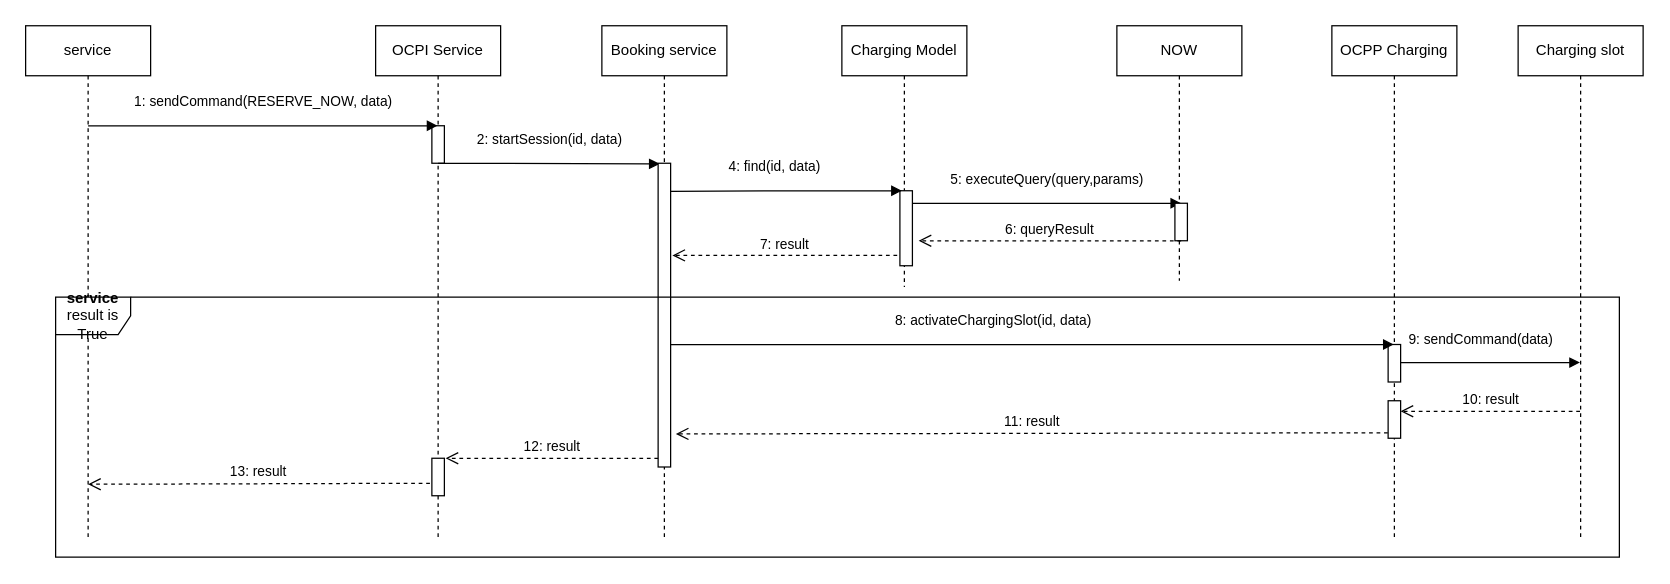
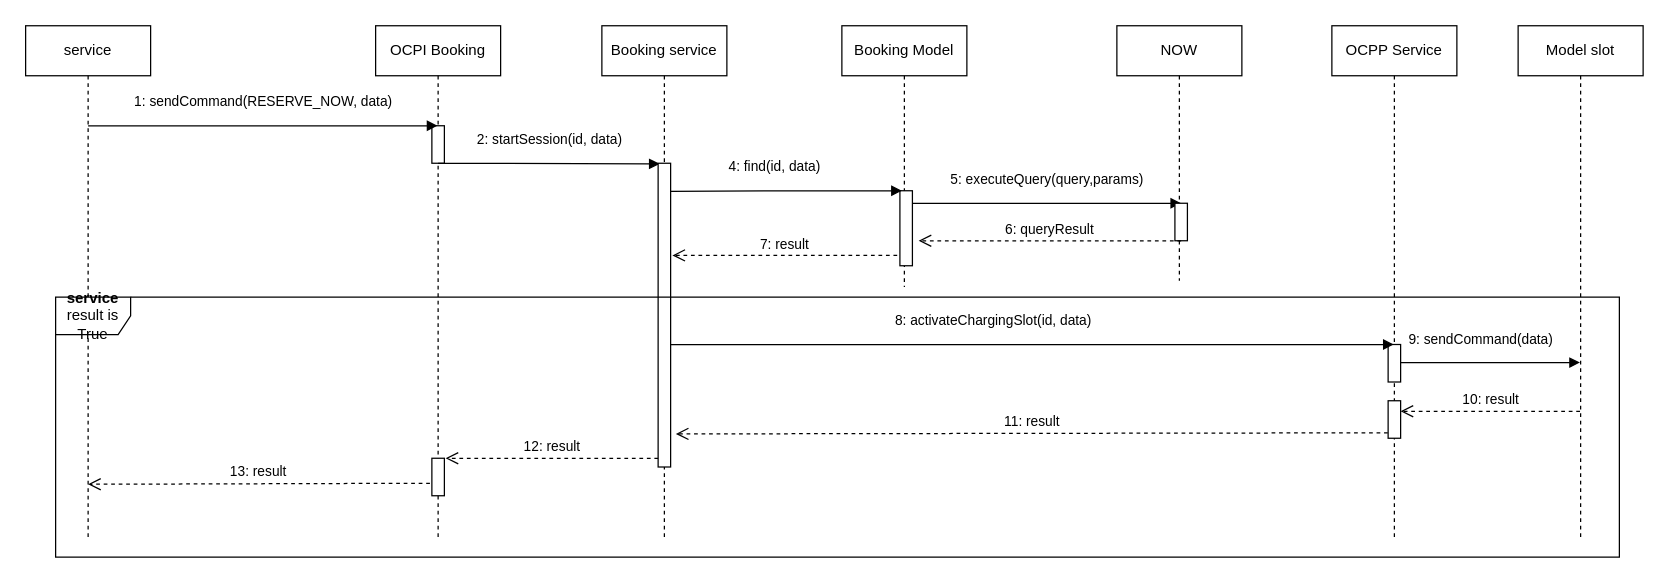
(438, 51) -> (438, 51)
(904, 51) -> (904, 51)
(1394, 51) -> (1394, 51)
(1581, 51) -> (1581, 51)
